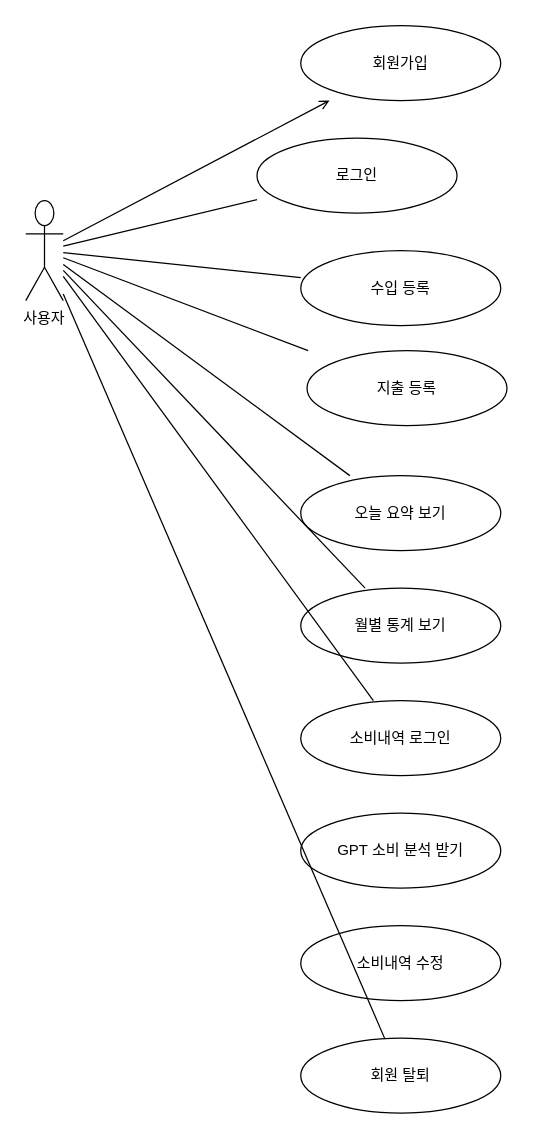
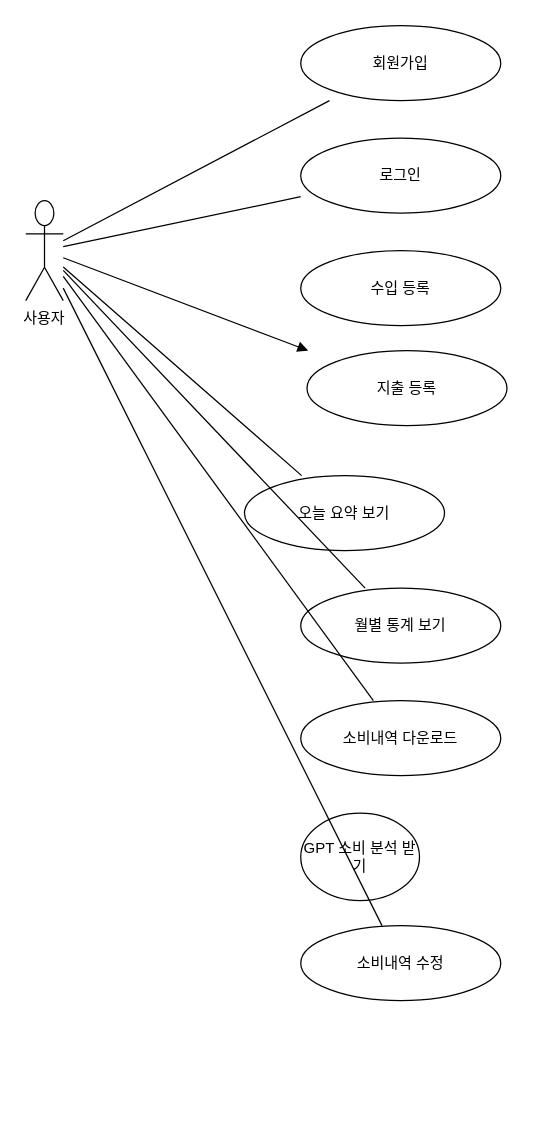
(323, 104) -> (324, 103)
(357, 176) -> (401, 176)
(182, 265) -> none
(301, 348) -> (297, 346)
(401, 513) -> (344, 513)
none -> (223, 607)
(224, 666) -> none
(401, 738) -> (401, 738)
(401, 851) -> (360, 857)
(401, 1076) -> none
